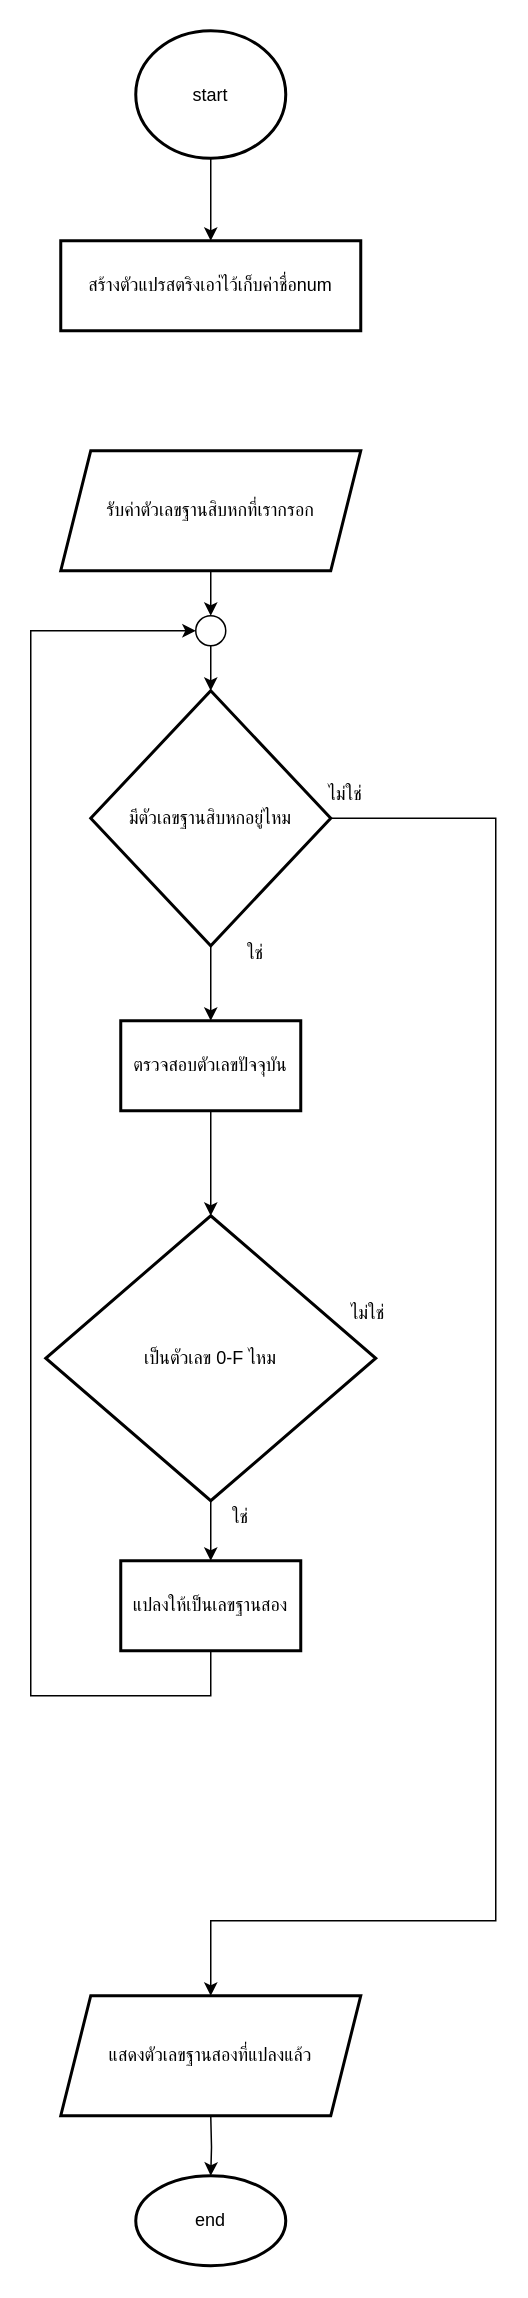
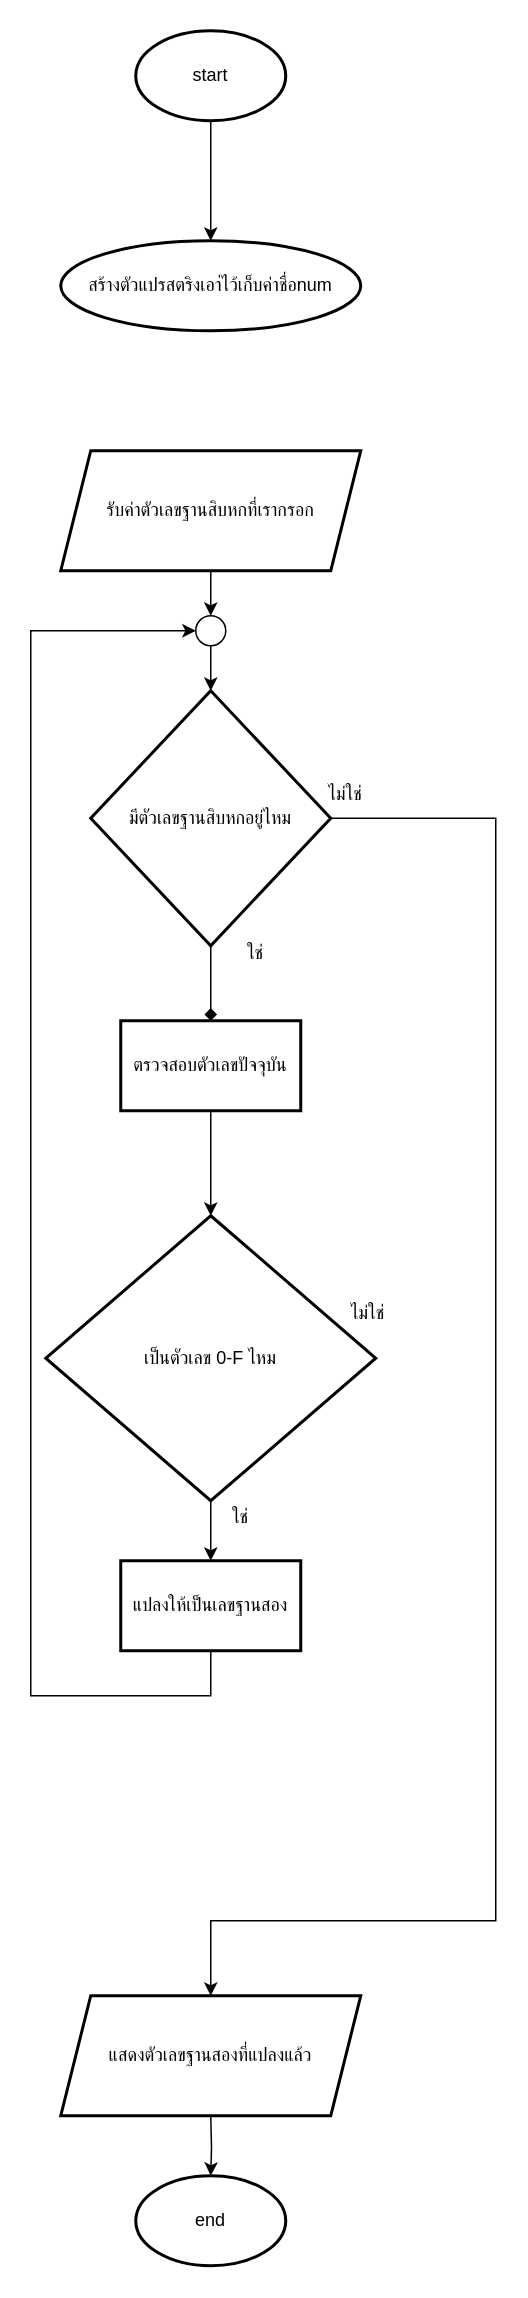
(211, 95) -> (211, 76)
(211, 286) -> (211, 286)
(211, 1009) -> (211, 1008)
